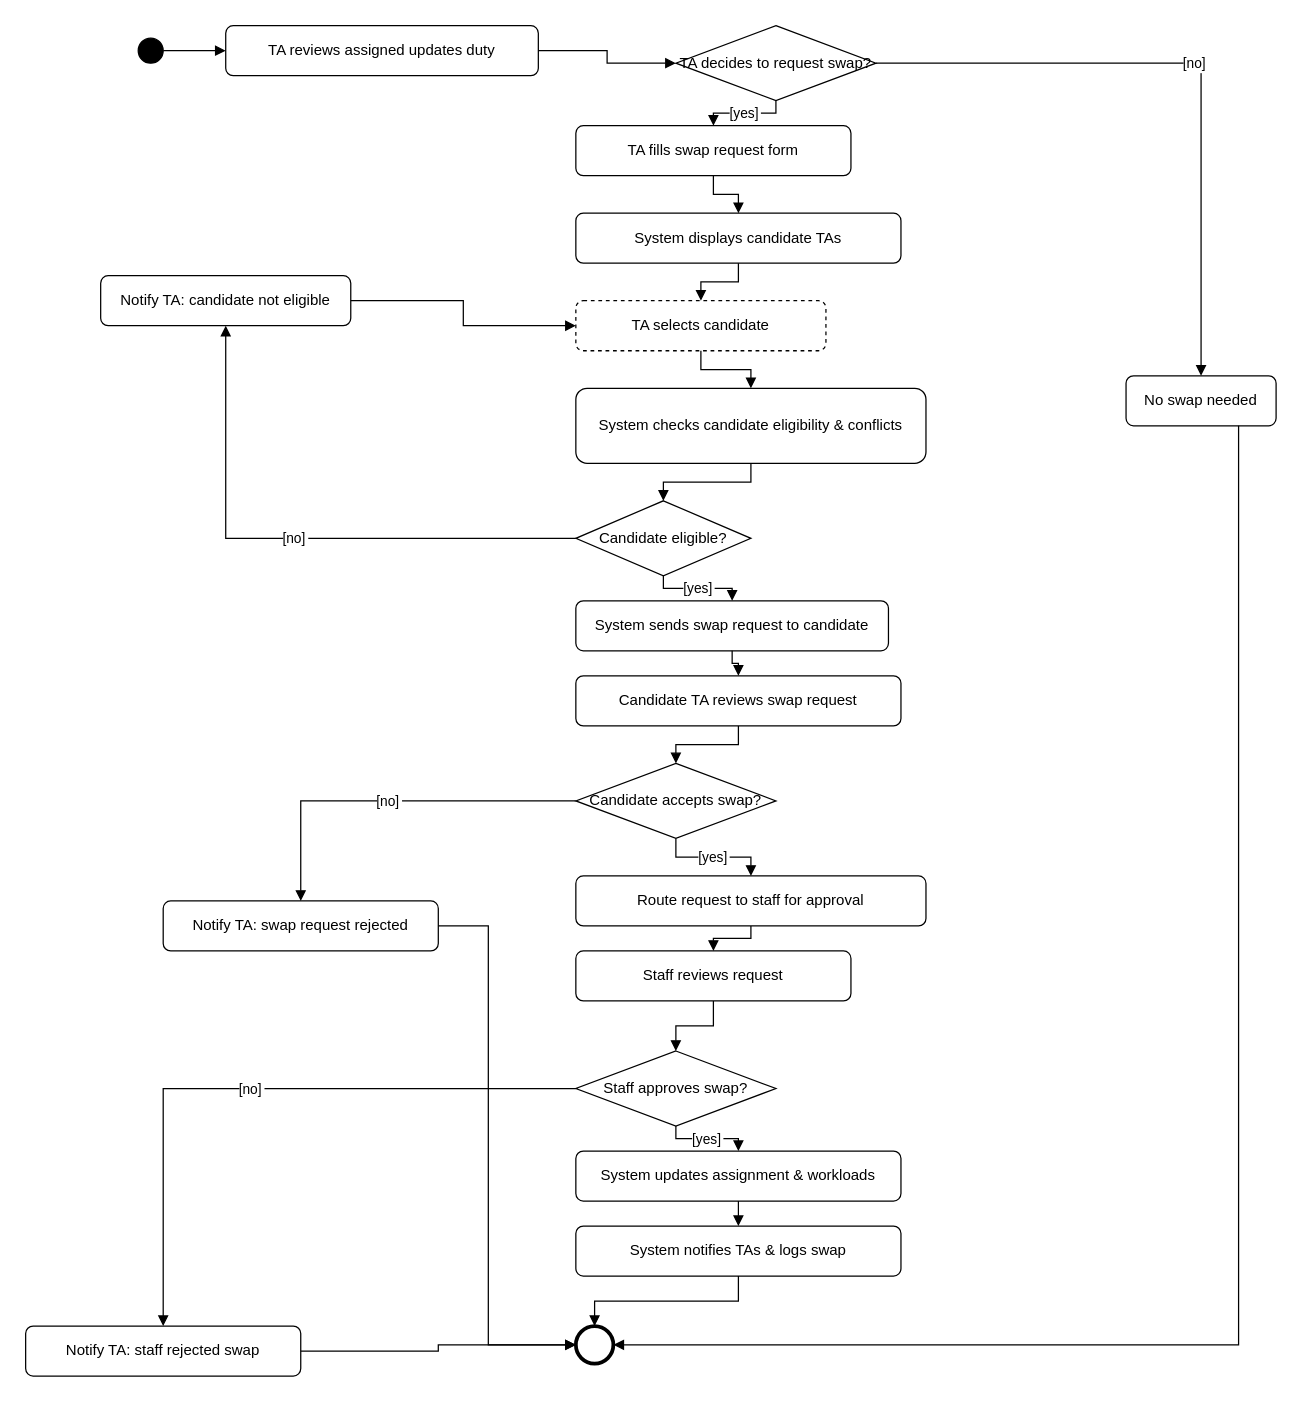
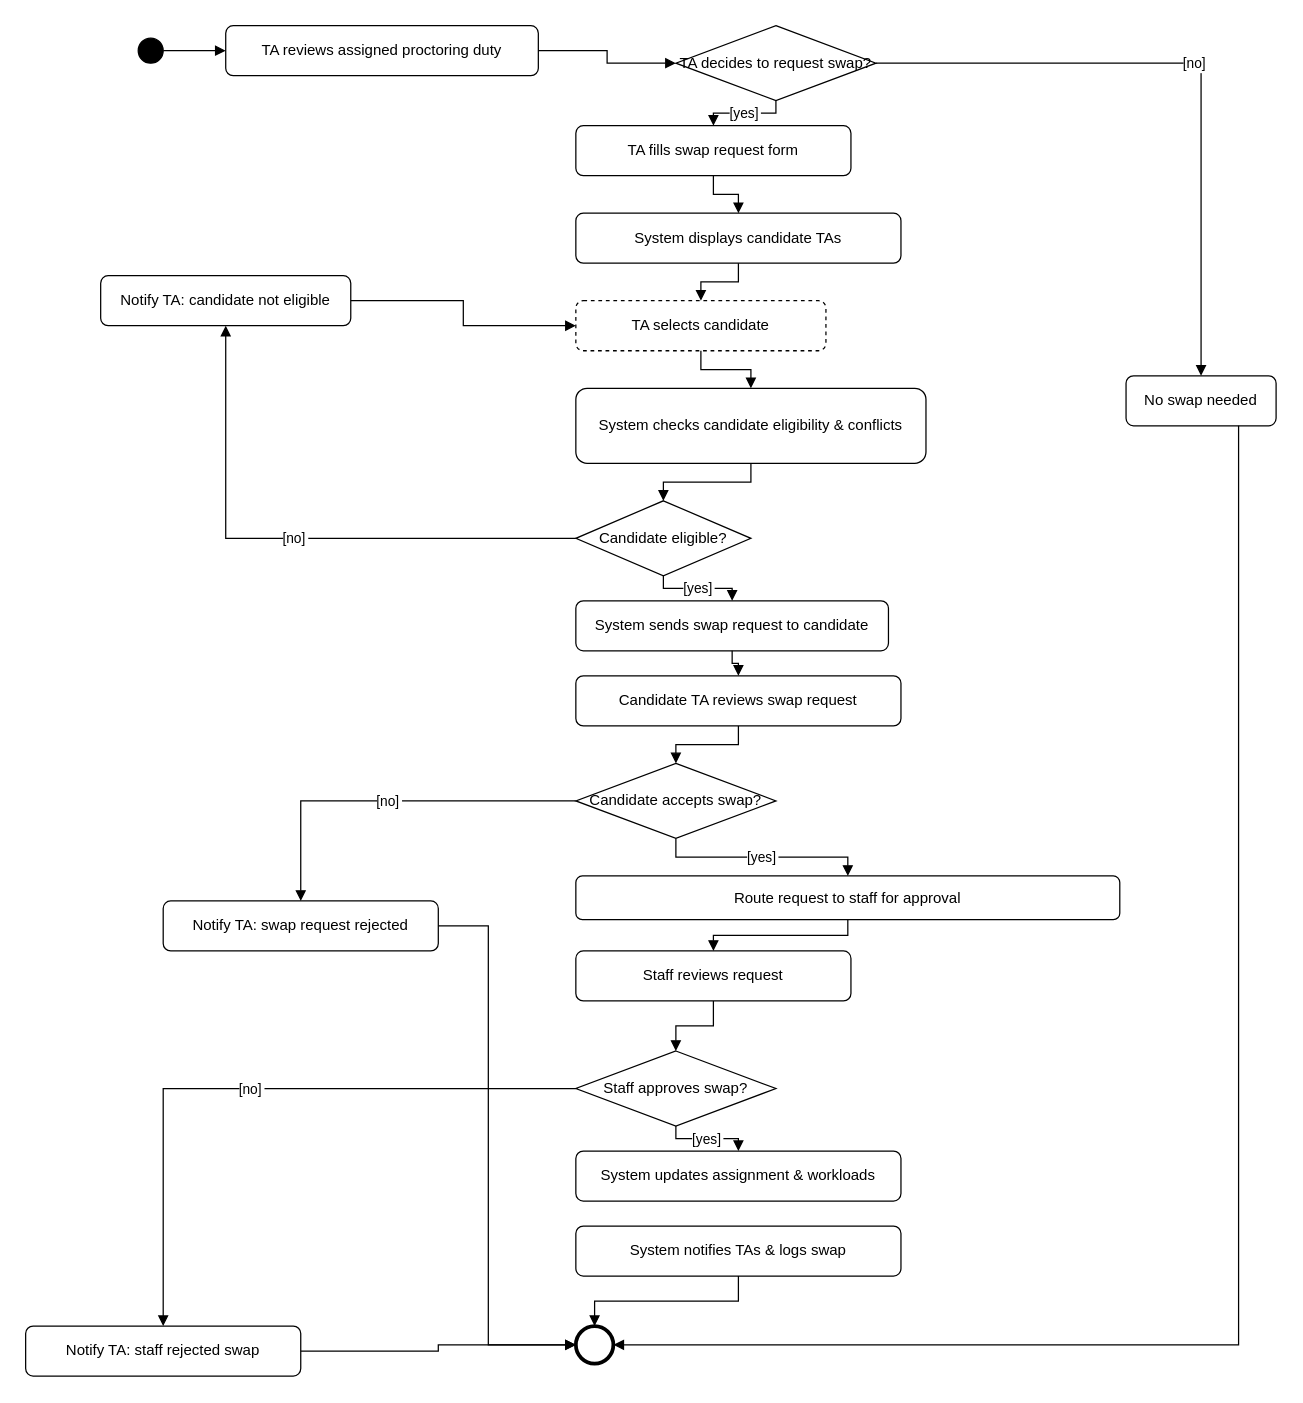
(382, 51) -> (382, 51)
(751, 901) -> (848, 898)
(738, 1208) -> none
